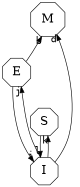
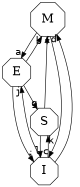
none -> (30, 42)
none -> (46, 75)
none -> (61, 94)
none -> (29, 95)
